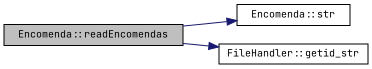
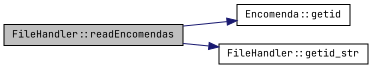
(294, 15) -> (294, 15)
(94, 35) -> (94, 35)
